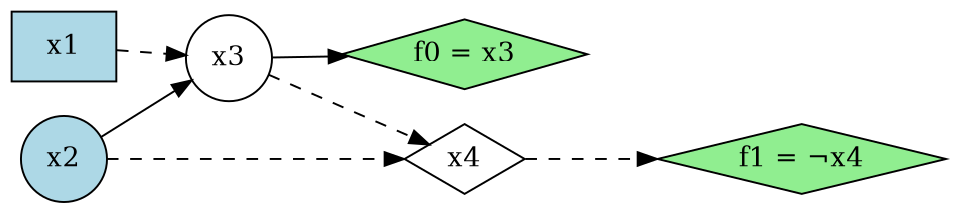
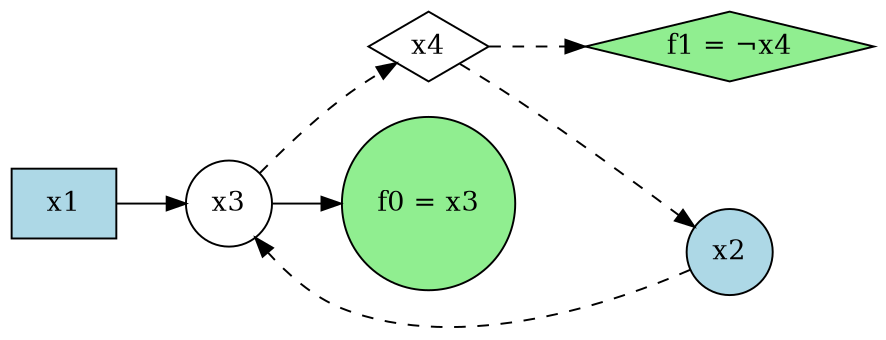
(142, 52) -> (142, 204)
(465, 54) -> (429, 204)
(138, 114) -> (472, 326)
(246, 159) -> (571, 137)
